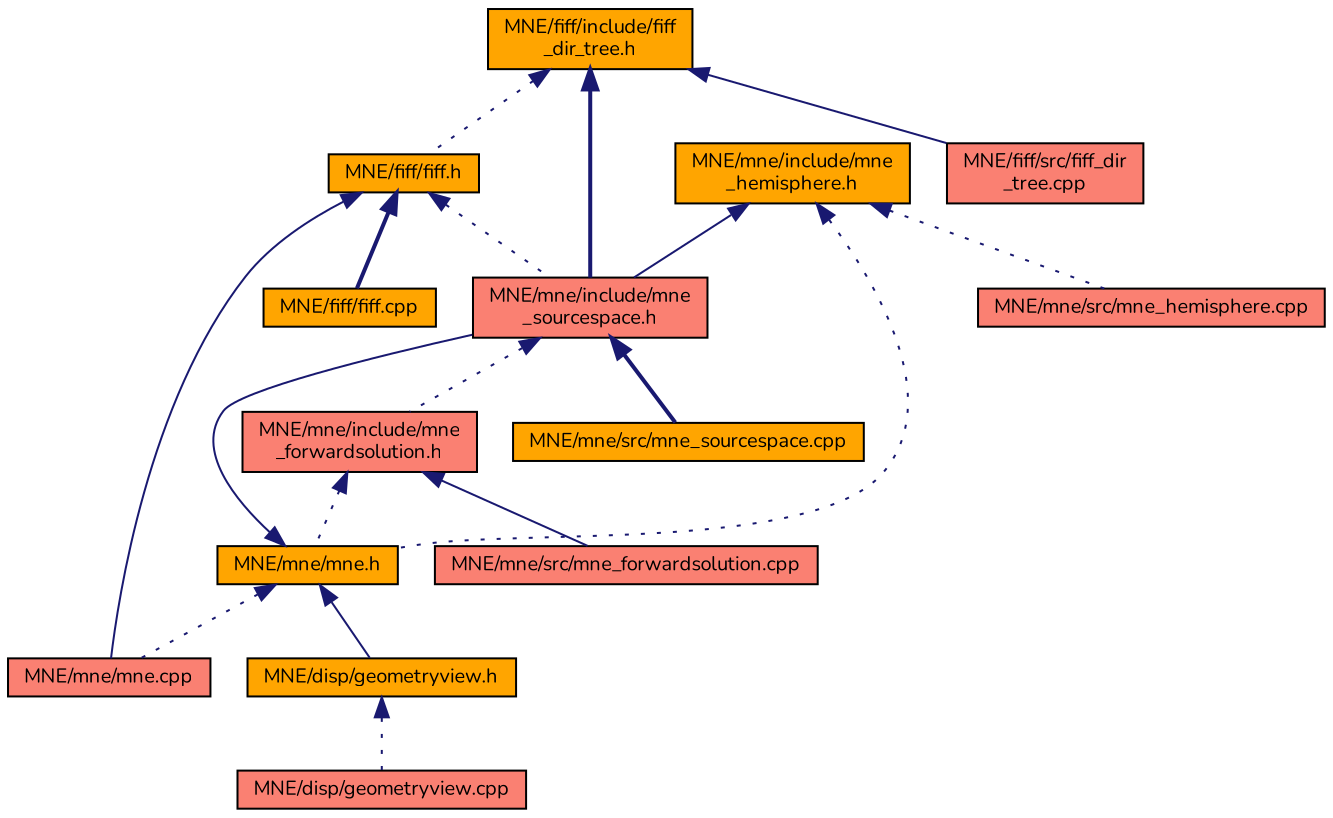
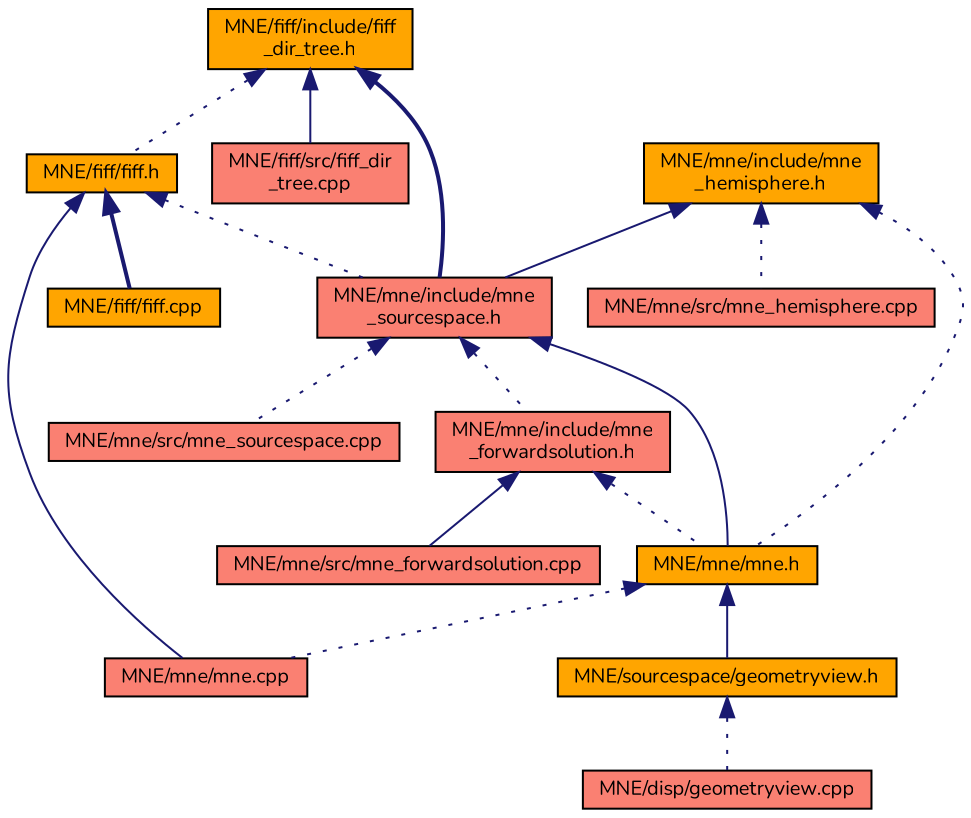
(277, 386) -> (685, 407)
(650, 388) -> (312, 386)
(688, 442) -> (224, 442)
(382, 677) -> (727, 677)
